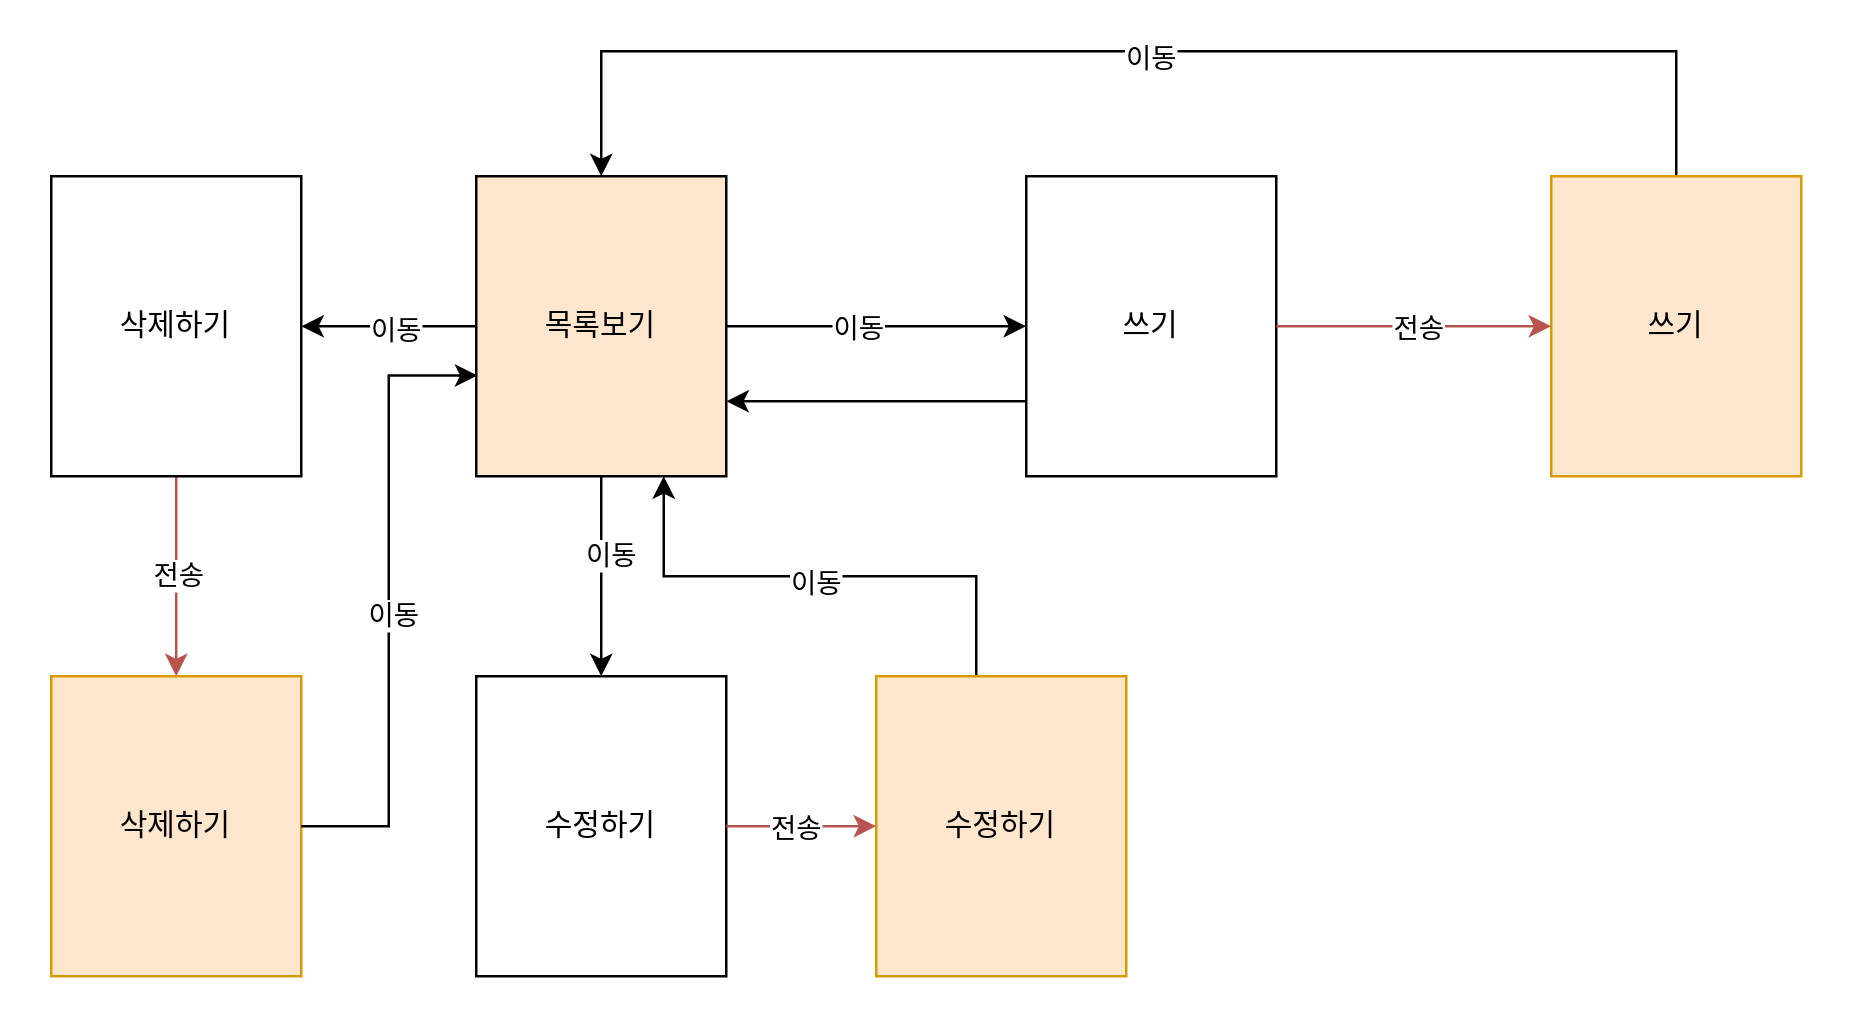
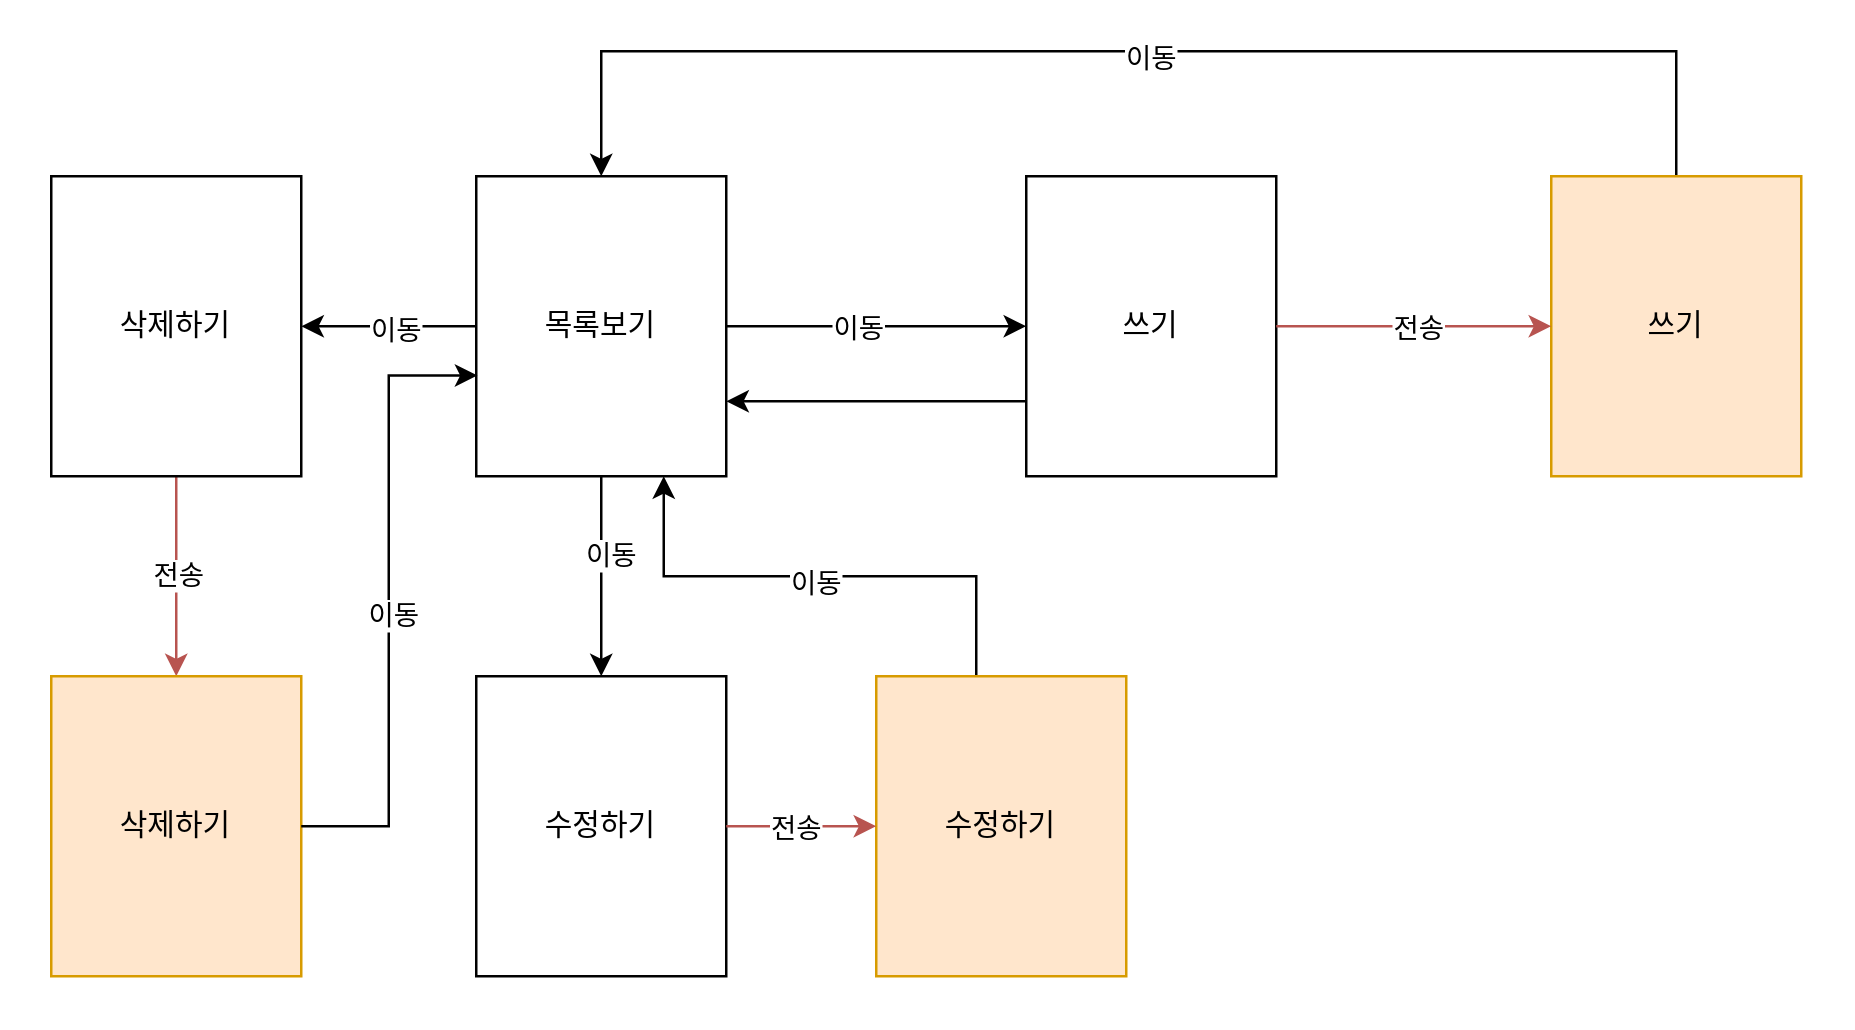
(601, 326) -> (601, 326)
